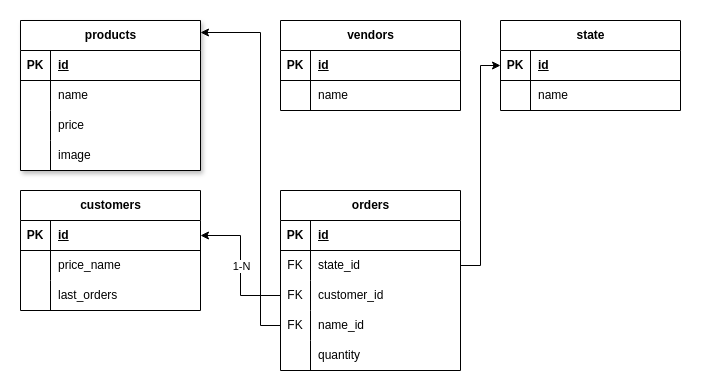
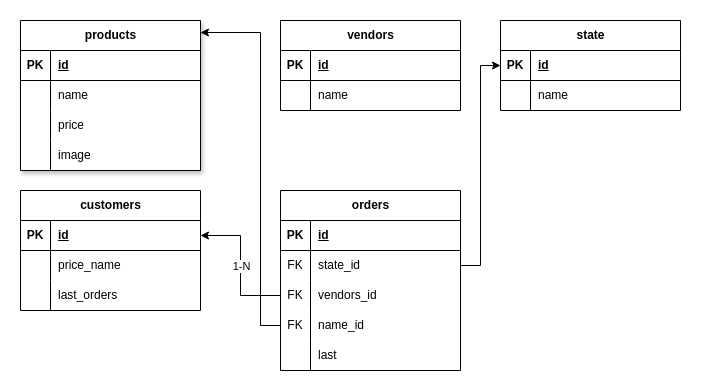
(354, 296) -> (351, 296)
(344, 356) -> (330, 356)
